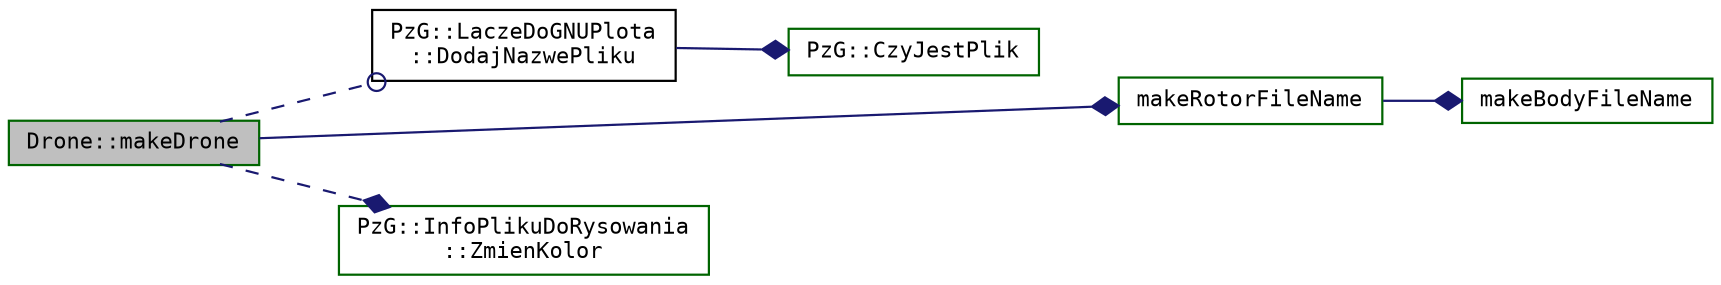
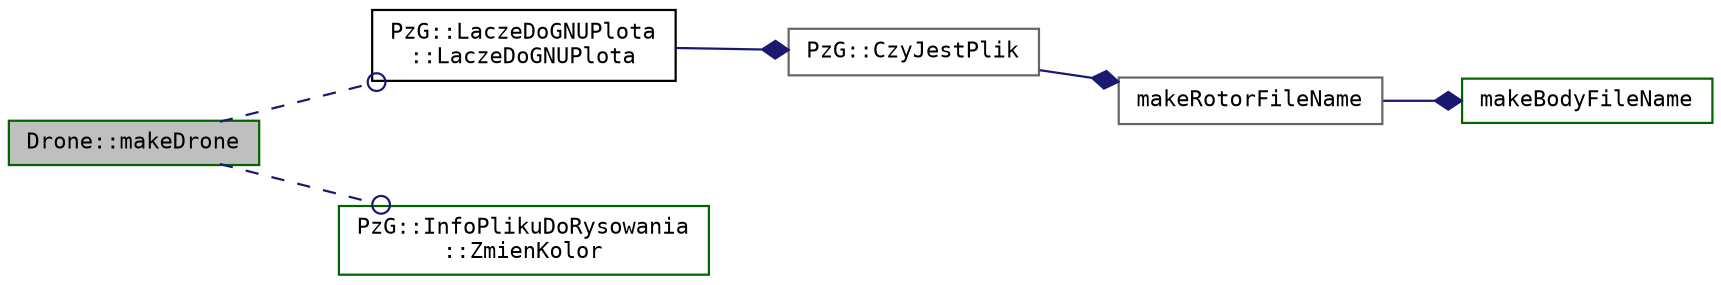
(524, 45) -> (524, 45)
(914, 52) -> (914, 52)
(1251, 101) -> (1251, 101)
(676, 122) -> (1066, 74)
(296, 183) -> (296, 183)
